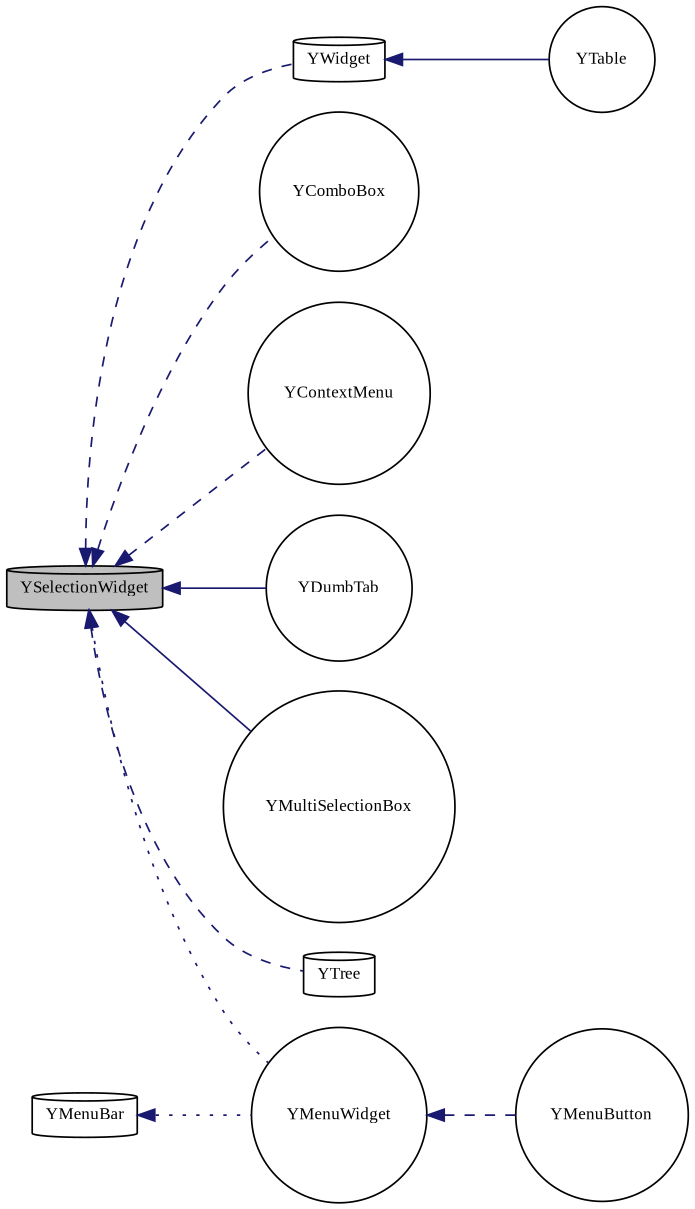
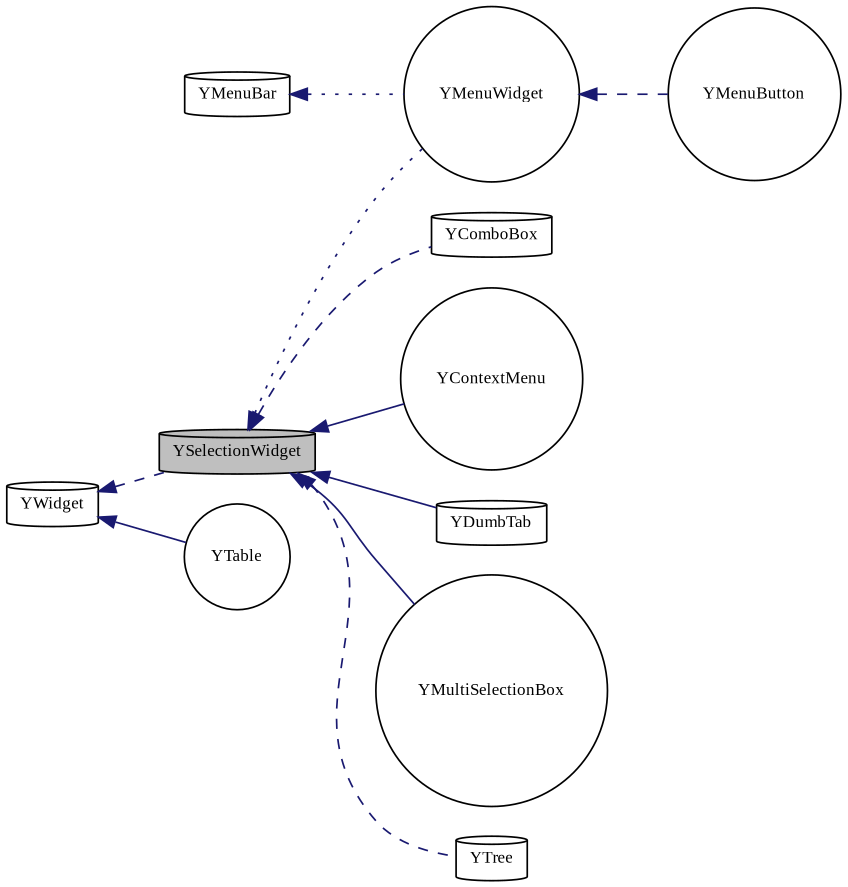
(339, 192) -> (492, 235)
(126, 272) -> (140, 480)
(197, 502) -> (366, 415)
(339, 588) -> (492, 523)
